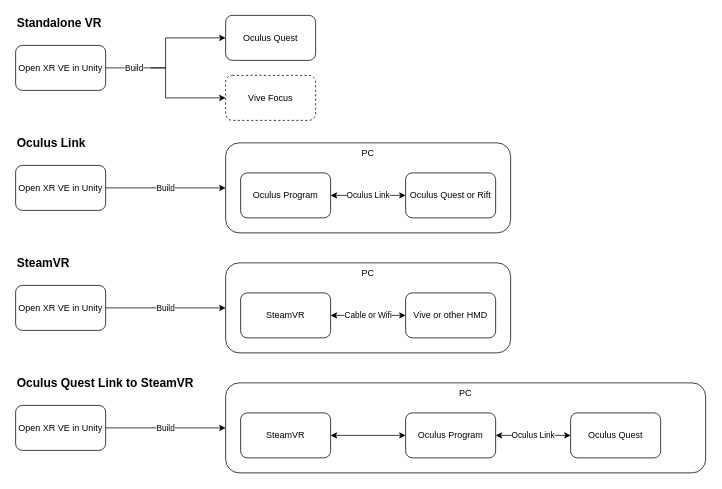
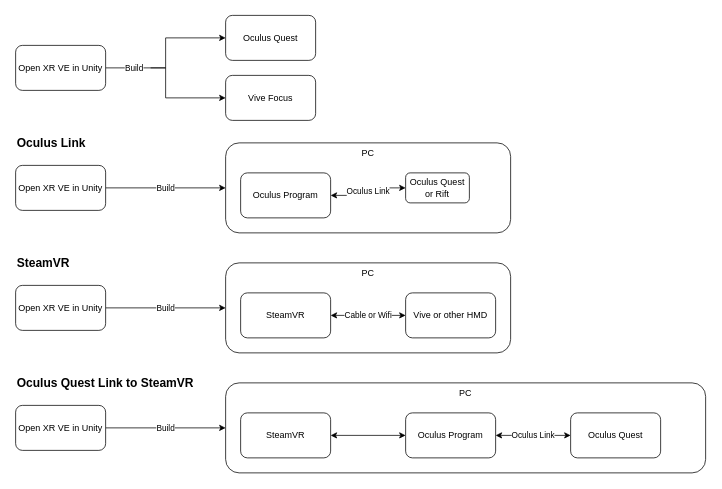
(83, 23) -> none
(270, 98) -> (270, 98)
(450, 195) -> (437, 188)
